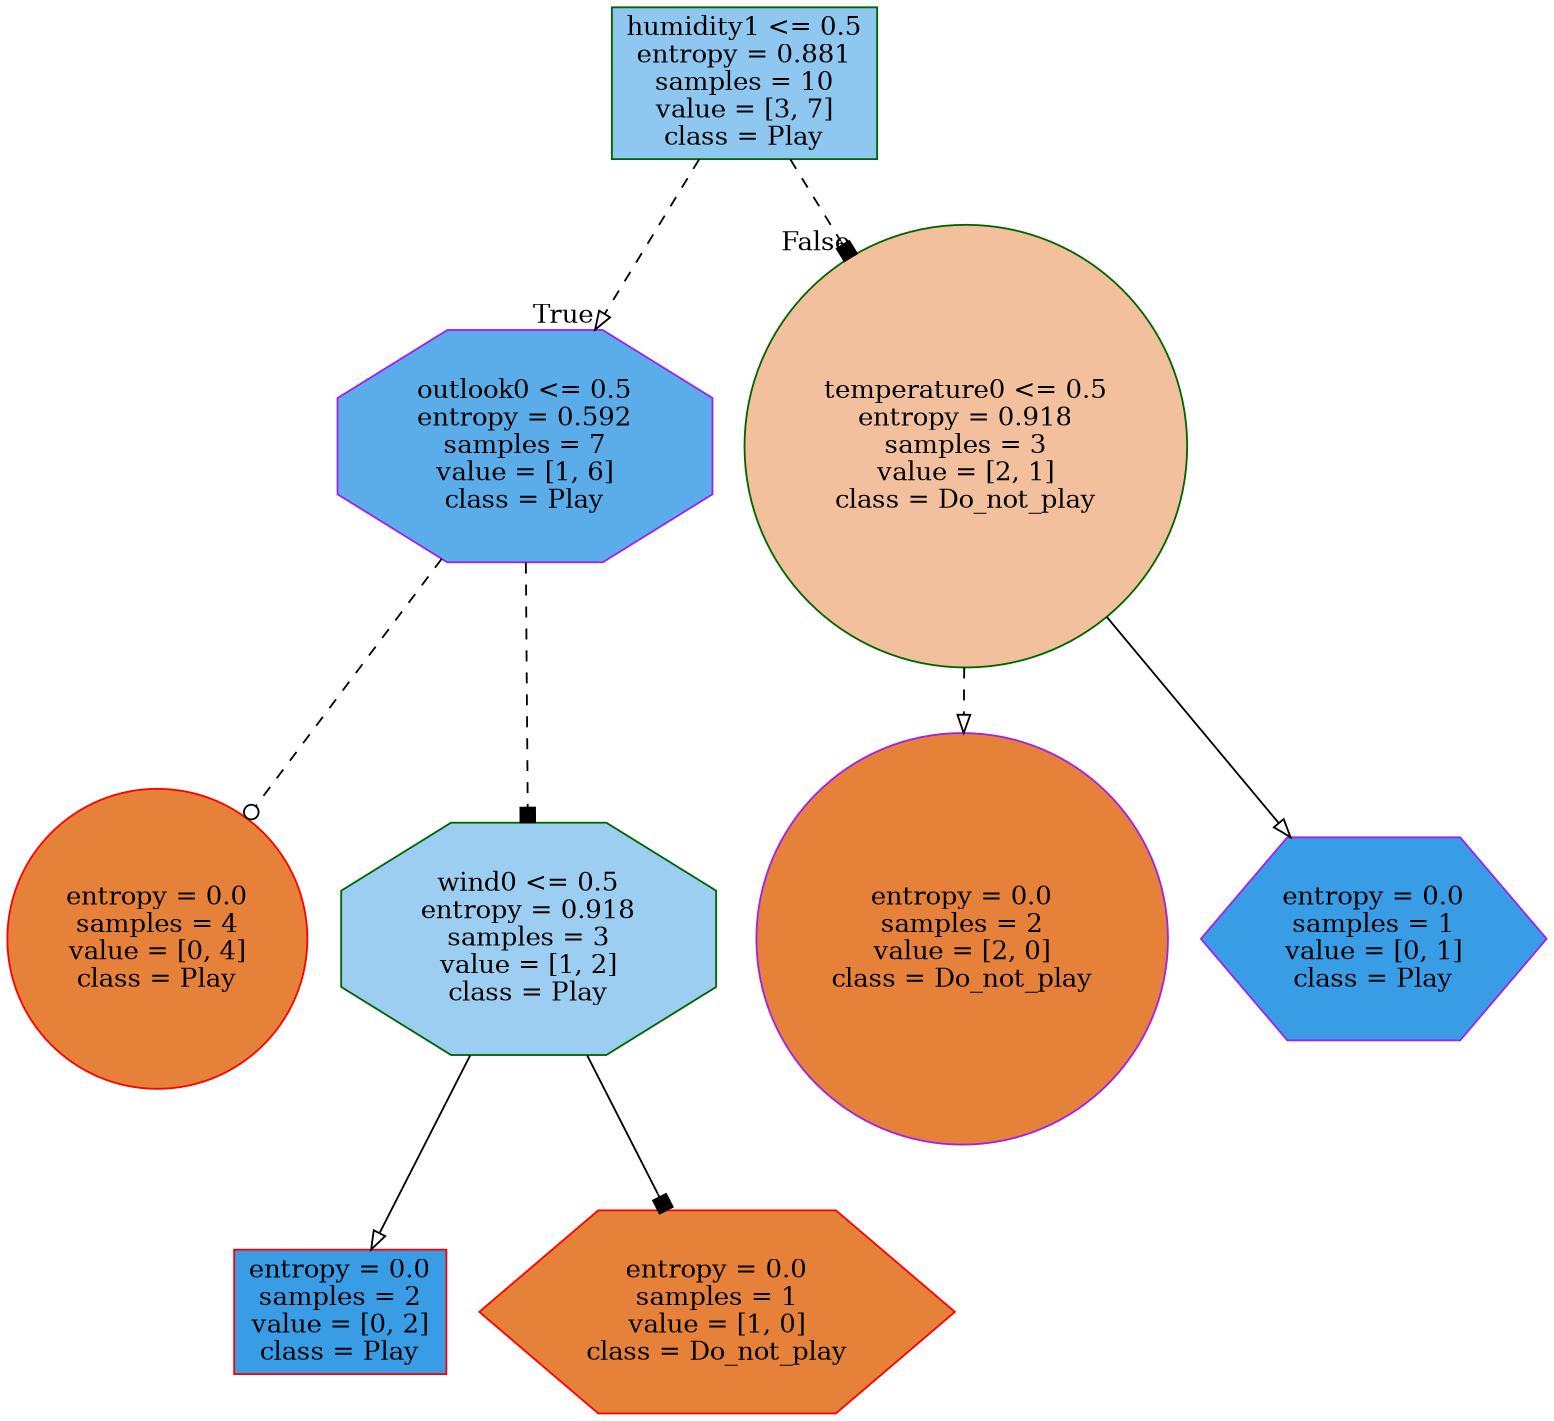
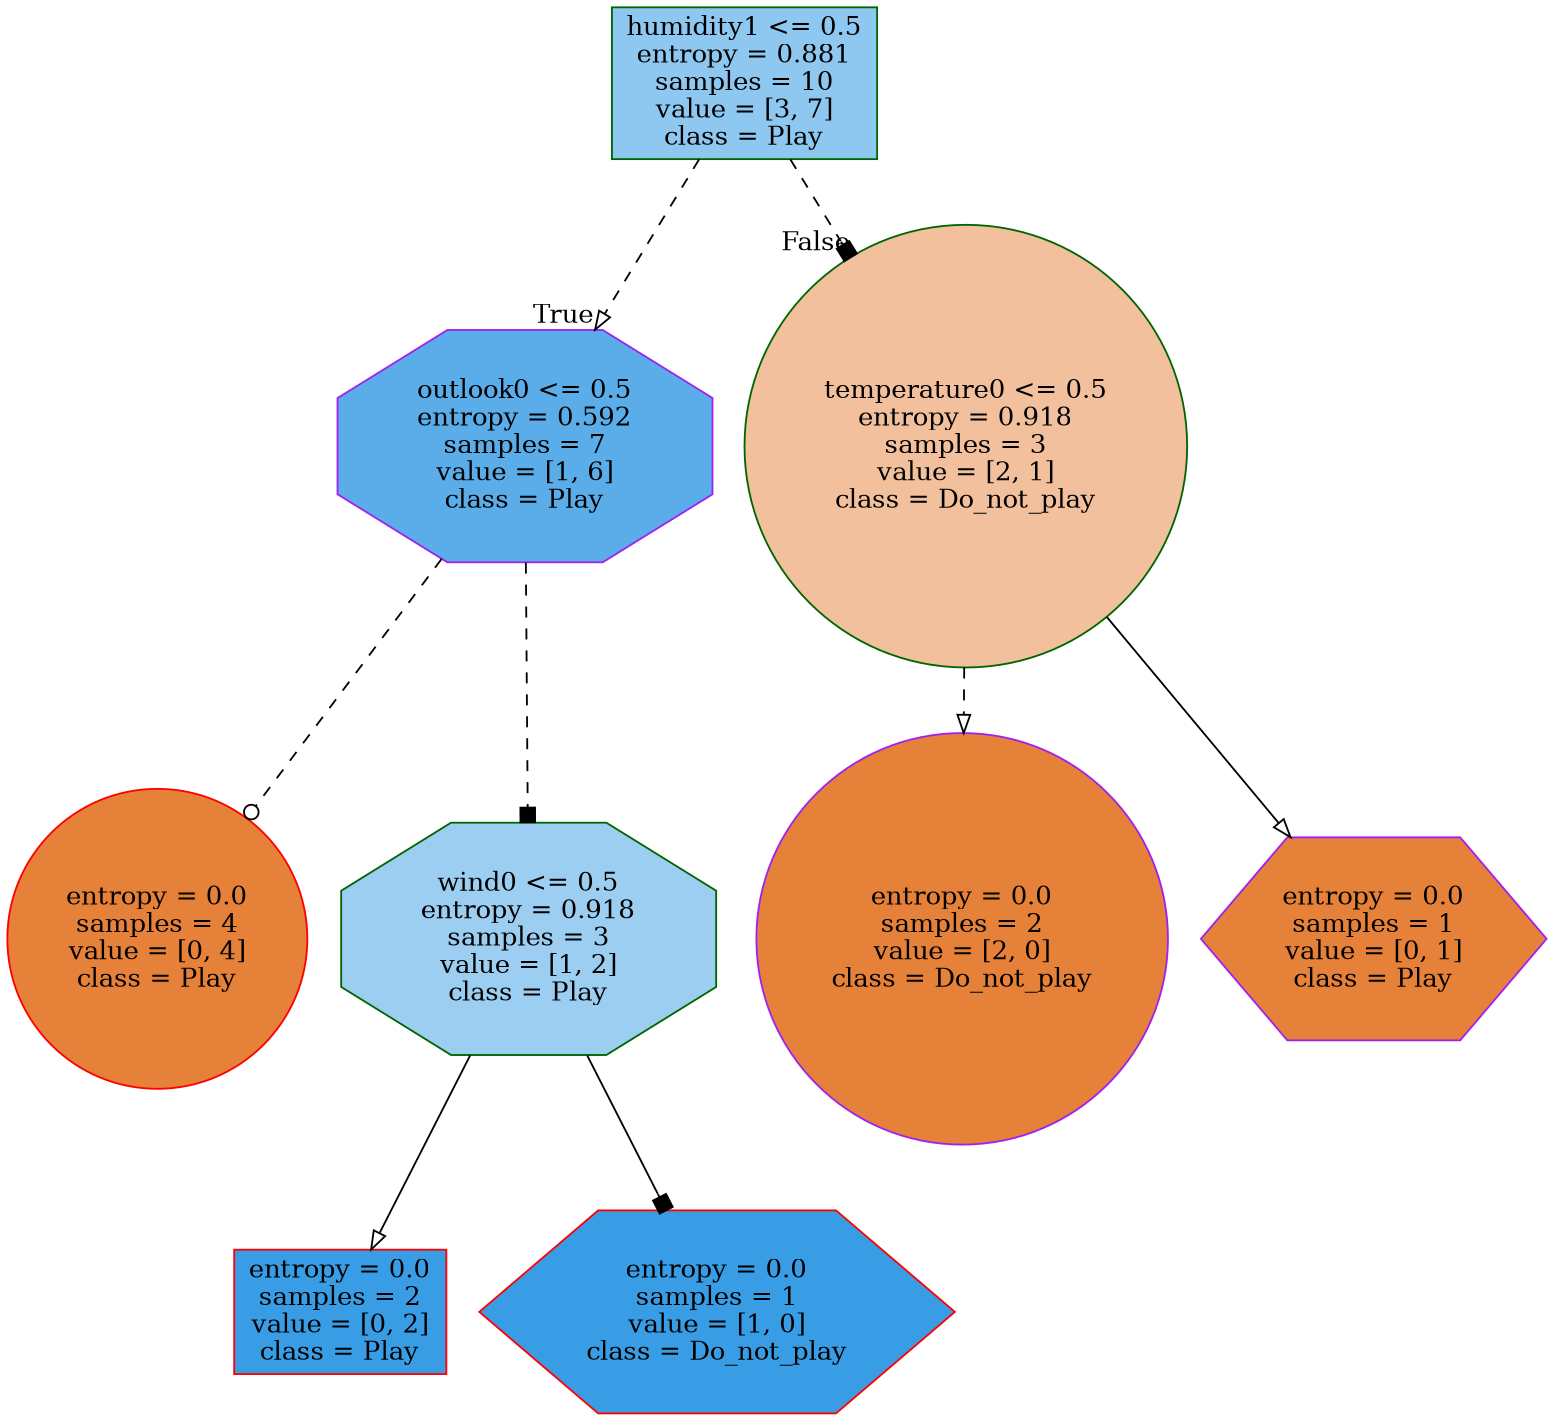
(1374, 939) -> (1374, 939)
(717, 1312) -> (717, 1312)
